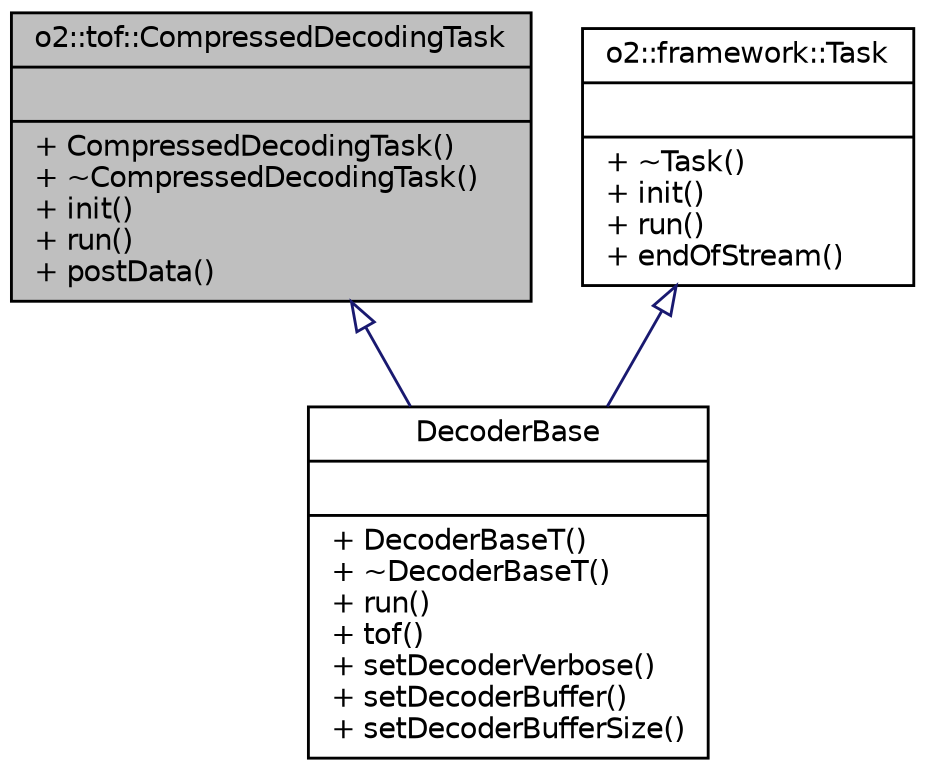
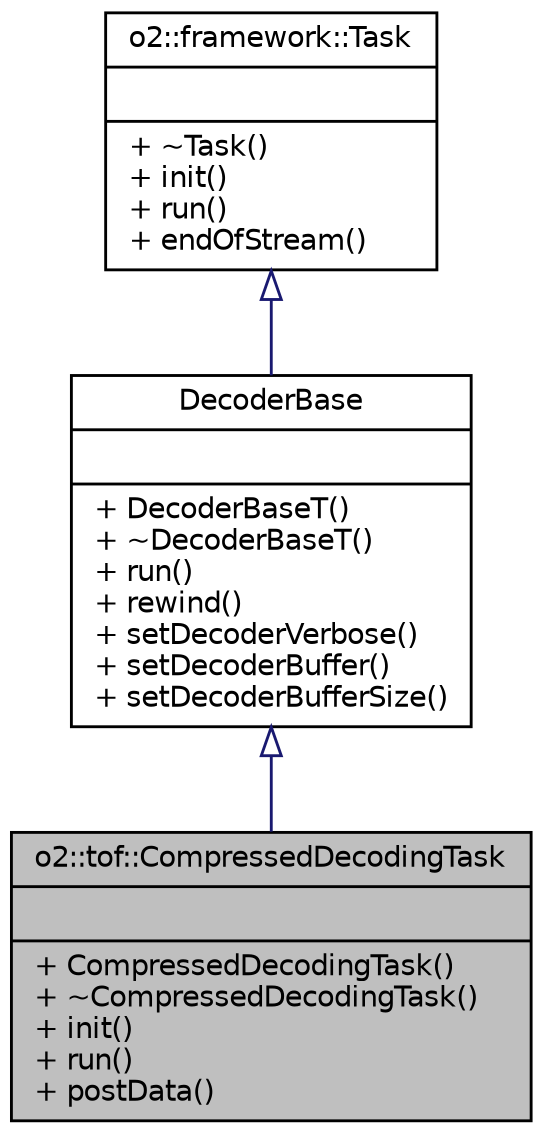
(388, 367) -> (271, 794)
(378, 635) -> (168, 604)
